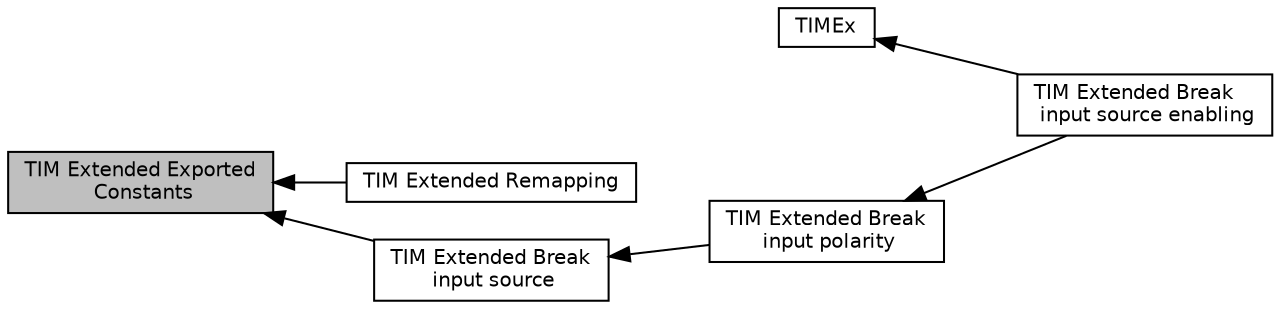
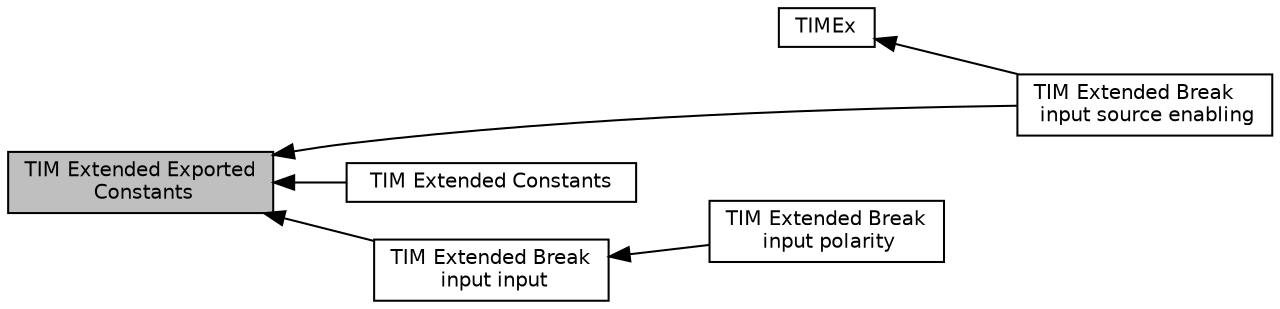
(995, 164) -> (655, 118)
(491, 182) -> (491, 182)
(491, 270) -> (491, 270)
